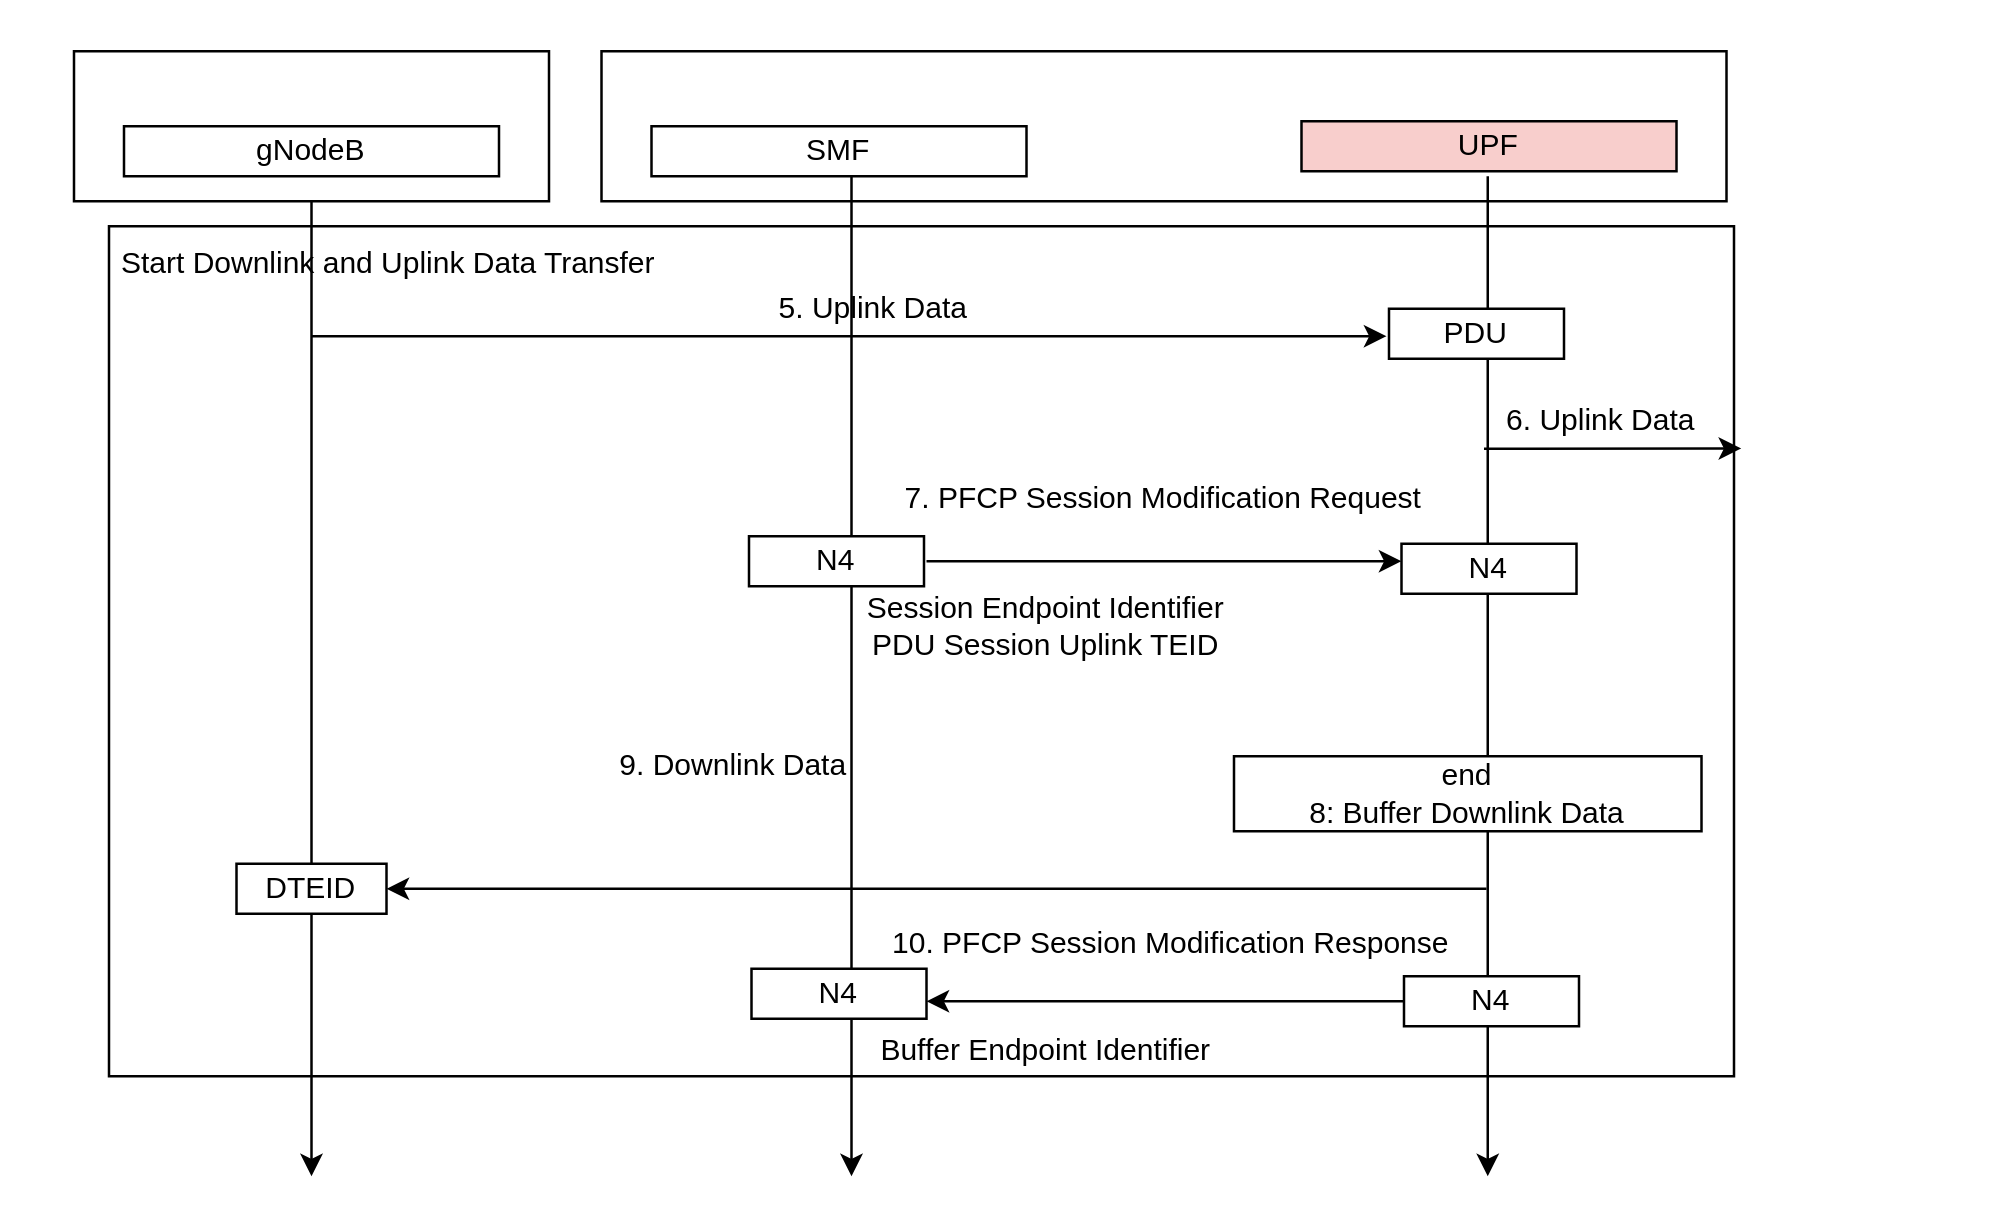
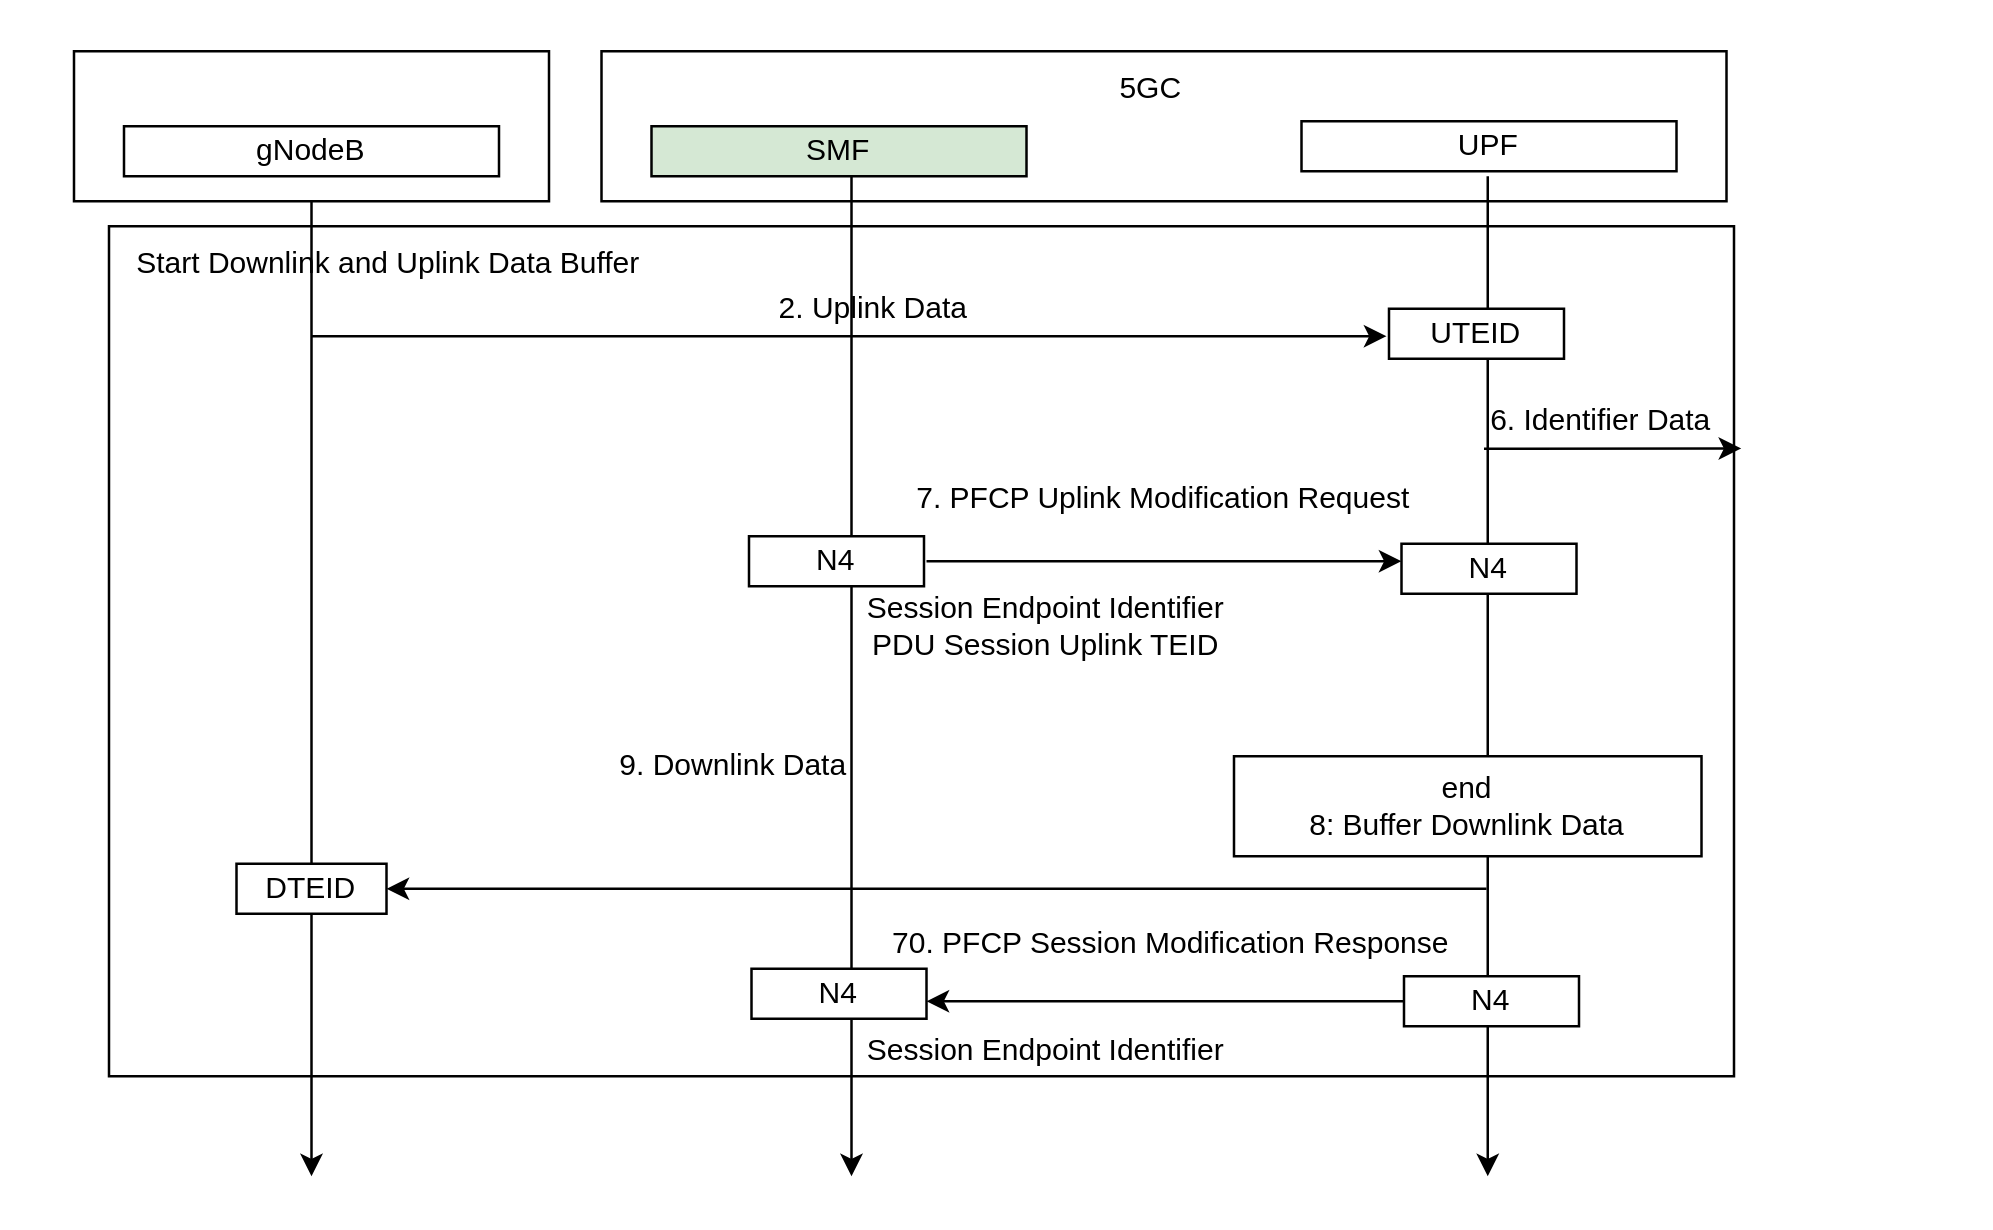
none -> (1151, 89)
(1489, 146) -> (1489, 146)
(839, 151) -> (839, 151)
(389, 264) -> (389, 264)
(874, 309) -> (874, 309)
(1476, 334) -> (1476, 334)
(1601, 421) -> (1601, 421)
(1164, 499) -> (1164, 499)
(1468, 794) -> (1468, 806)
(1171, 944) -> (1171, 944)
(1046, 1051) -> (1046, 1051)
